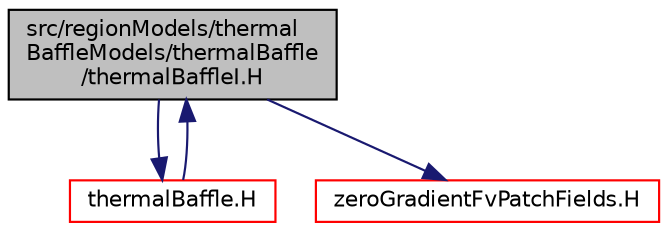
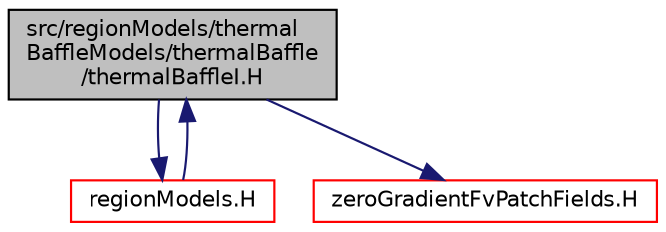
(173, 201) -> (173, 201)
